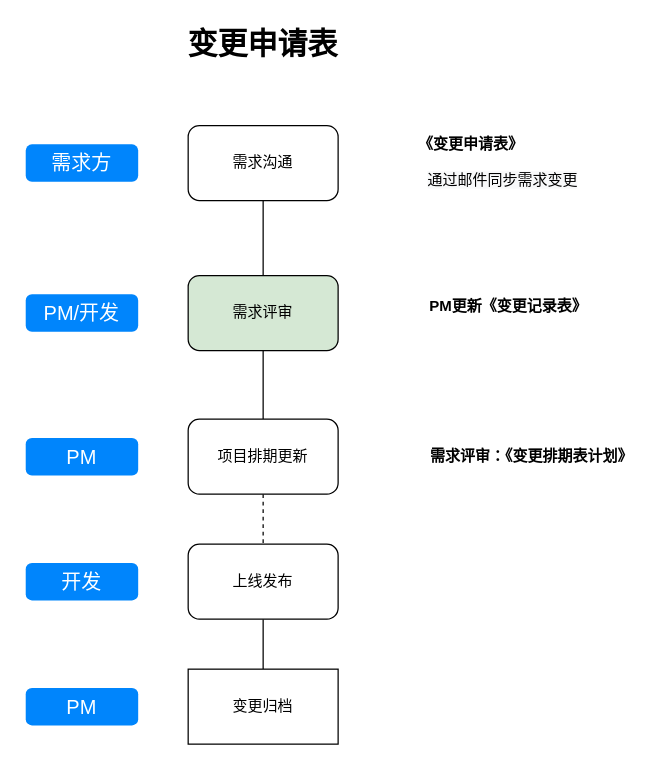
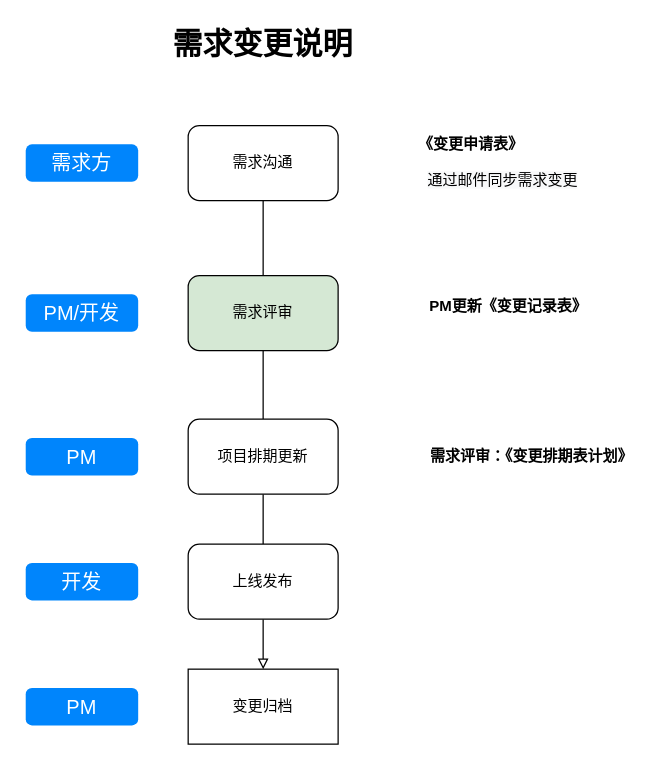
(263, 44) -> (263, 44)
(263, 518) -> (263, 518)
(263, 662) -> (263, 657)
